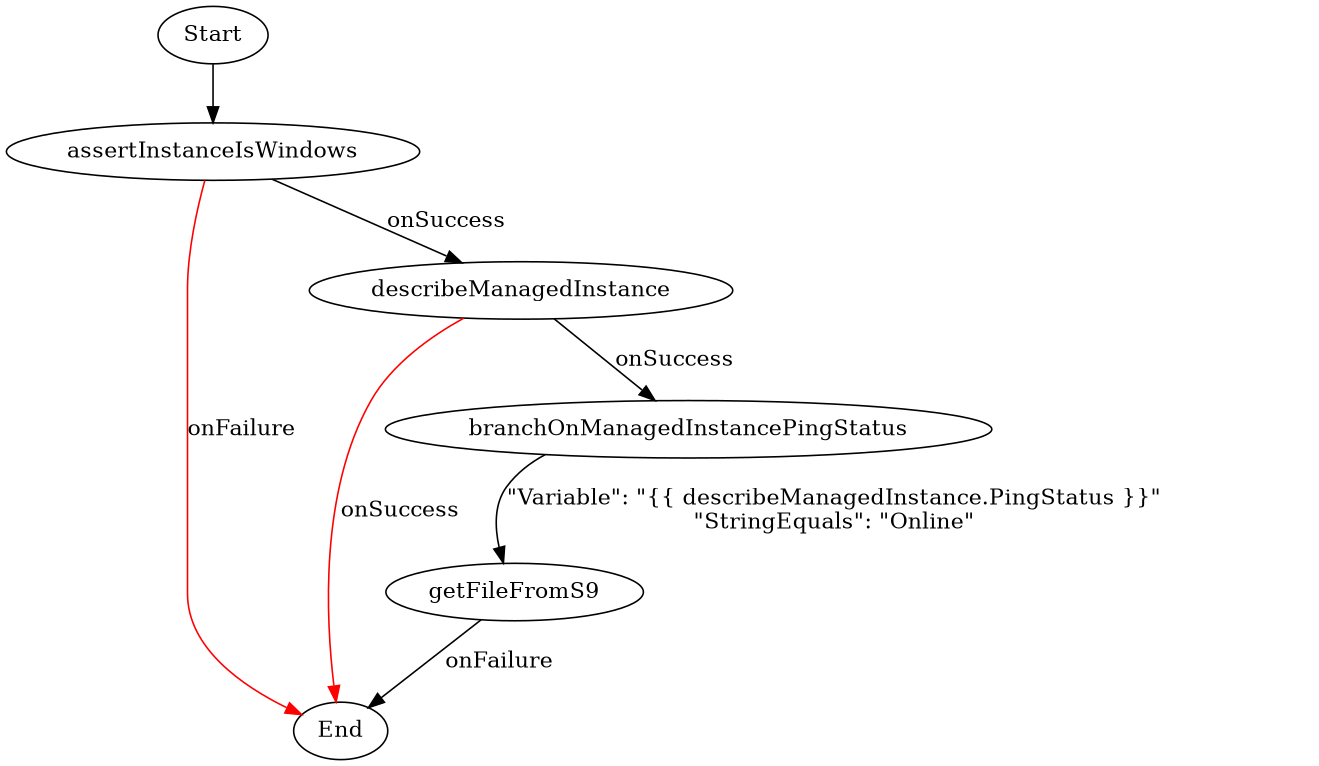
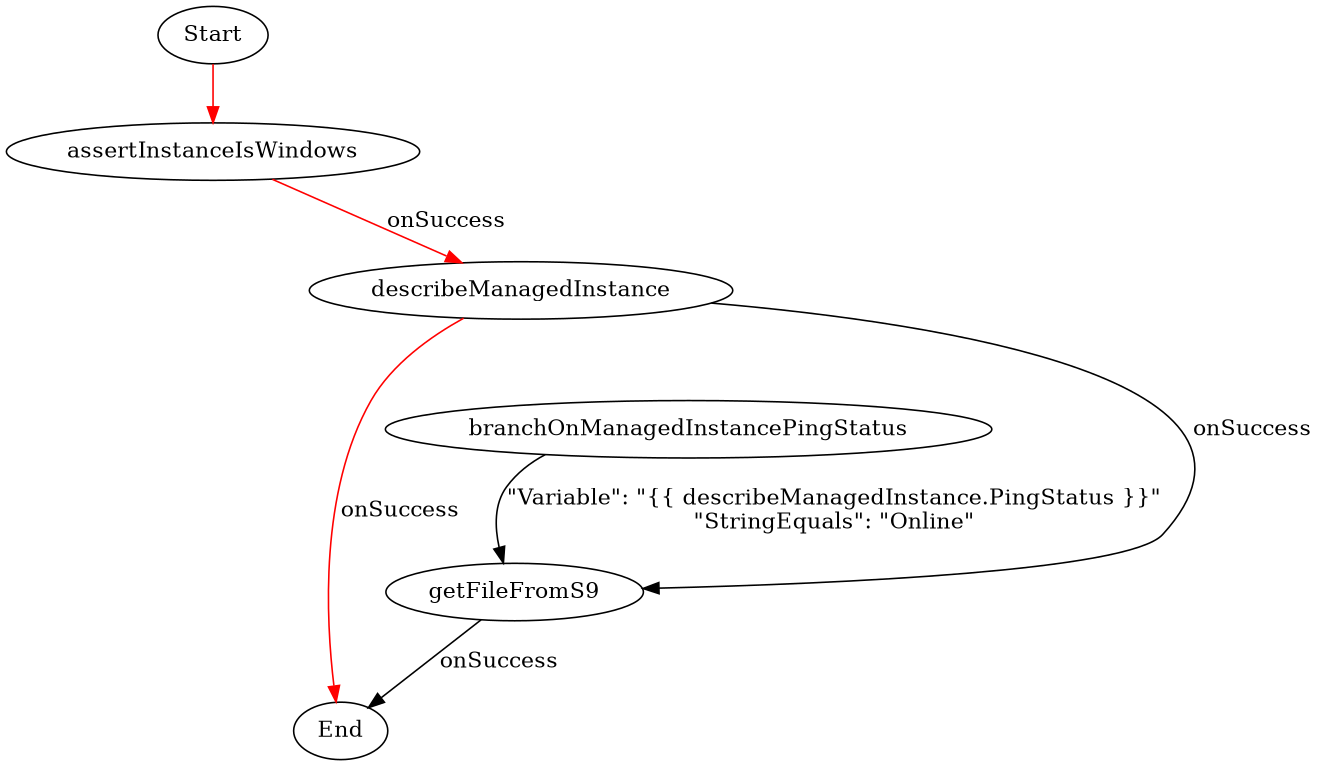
(213, 85) -> (213, 85)
(359, 218) -> (359, 218)
(598, 354) -> (1188, 491)
(188, 466) -> none
(499, 661) -> (499, 661)
